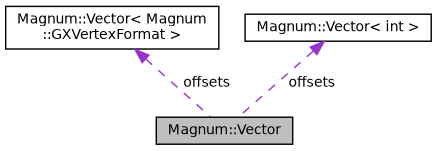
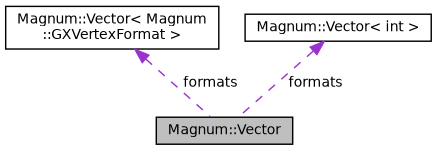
(205, 83) -> (209, 83)
(310, 83) -> (314, 83)
